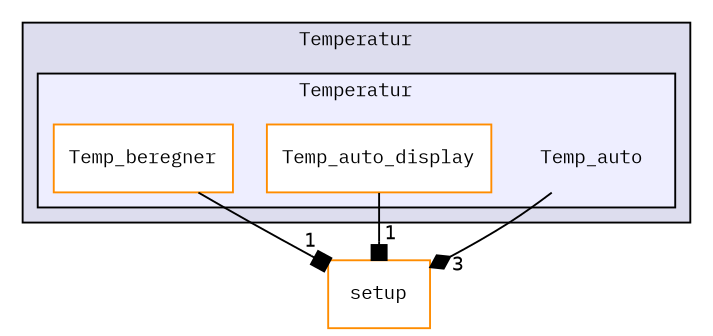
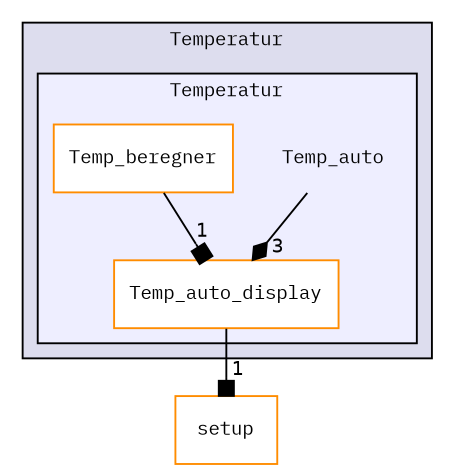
(271, 234) -> (180, 218)
(490, 235) -> (287, 218)
